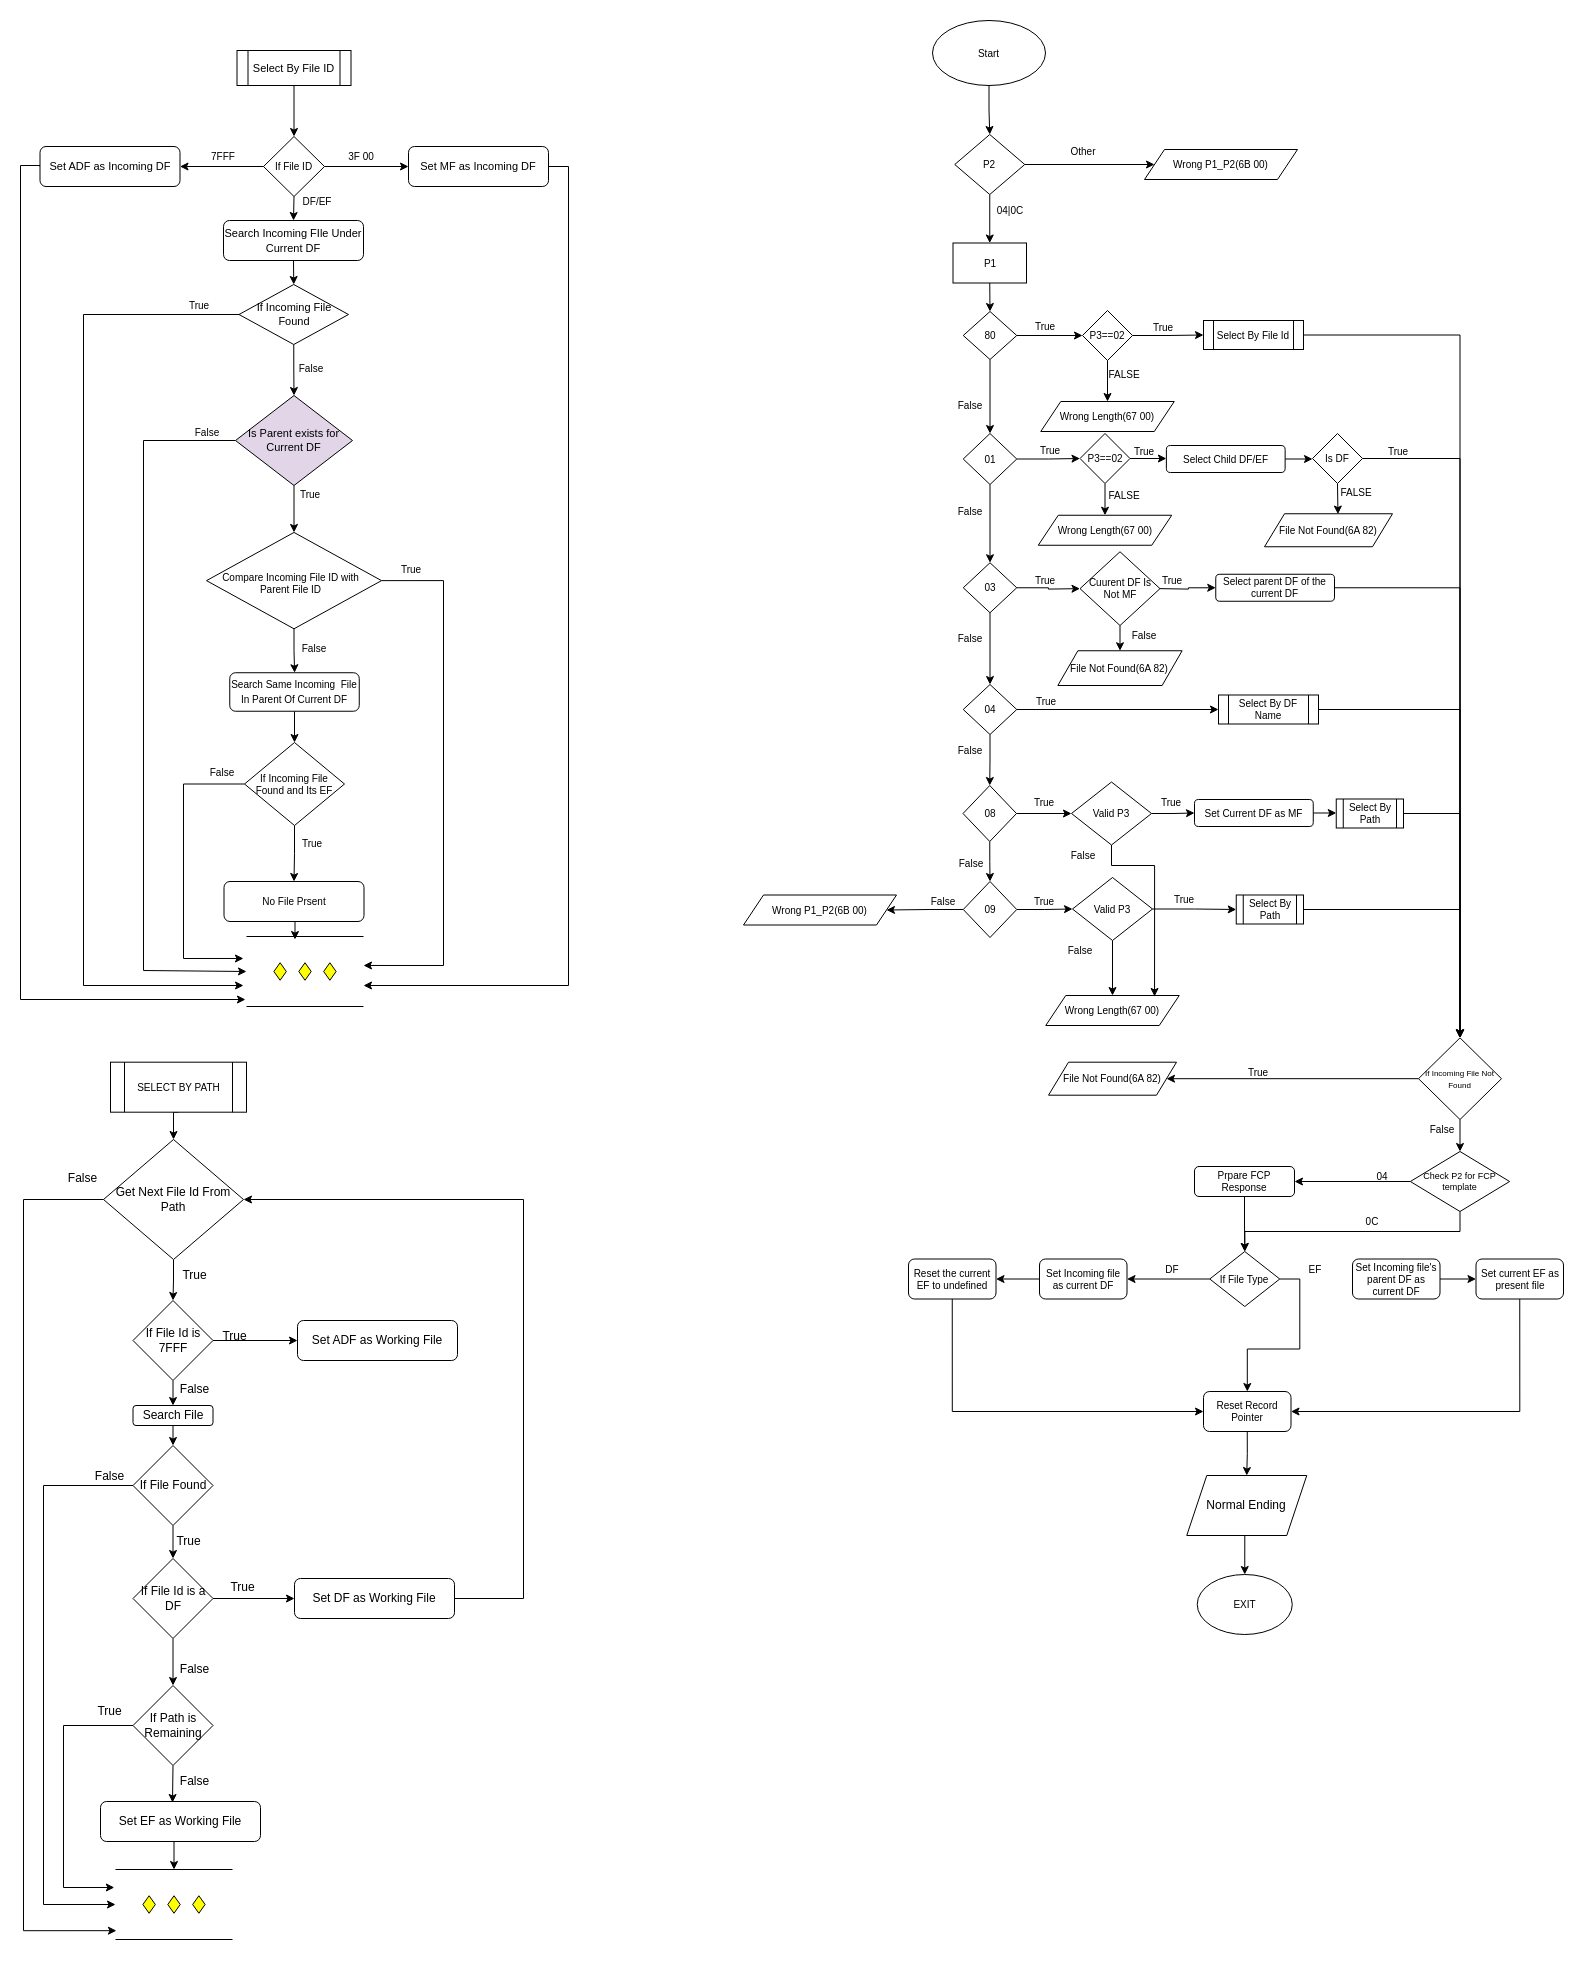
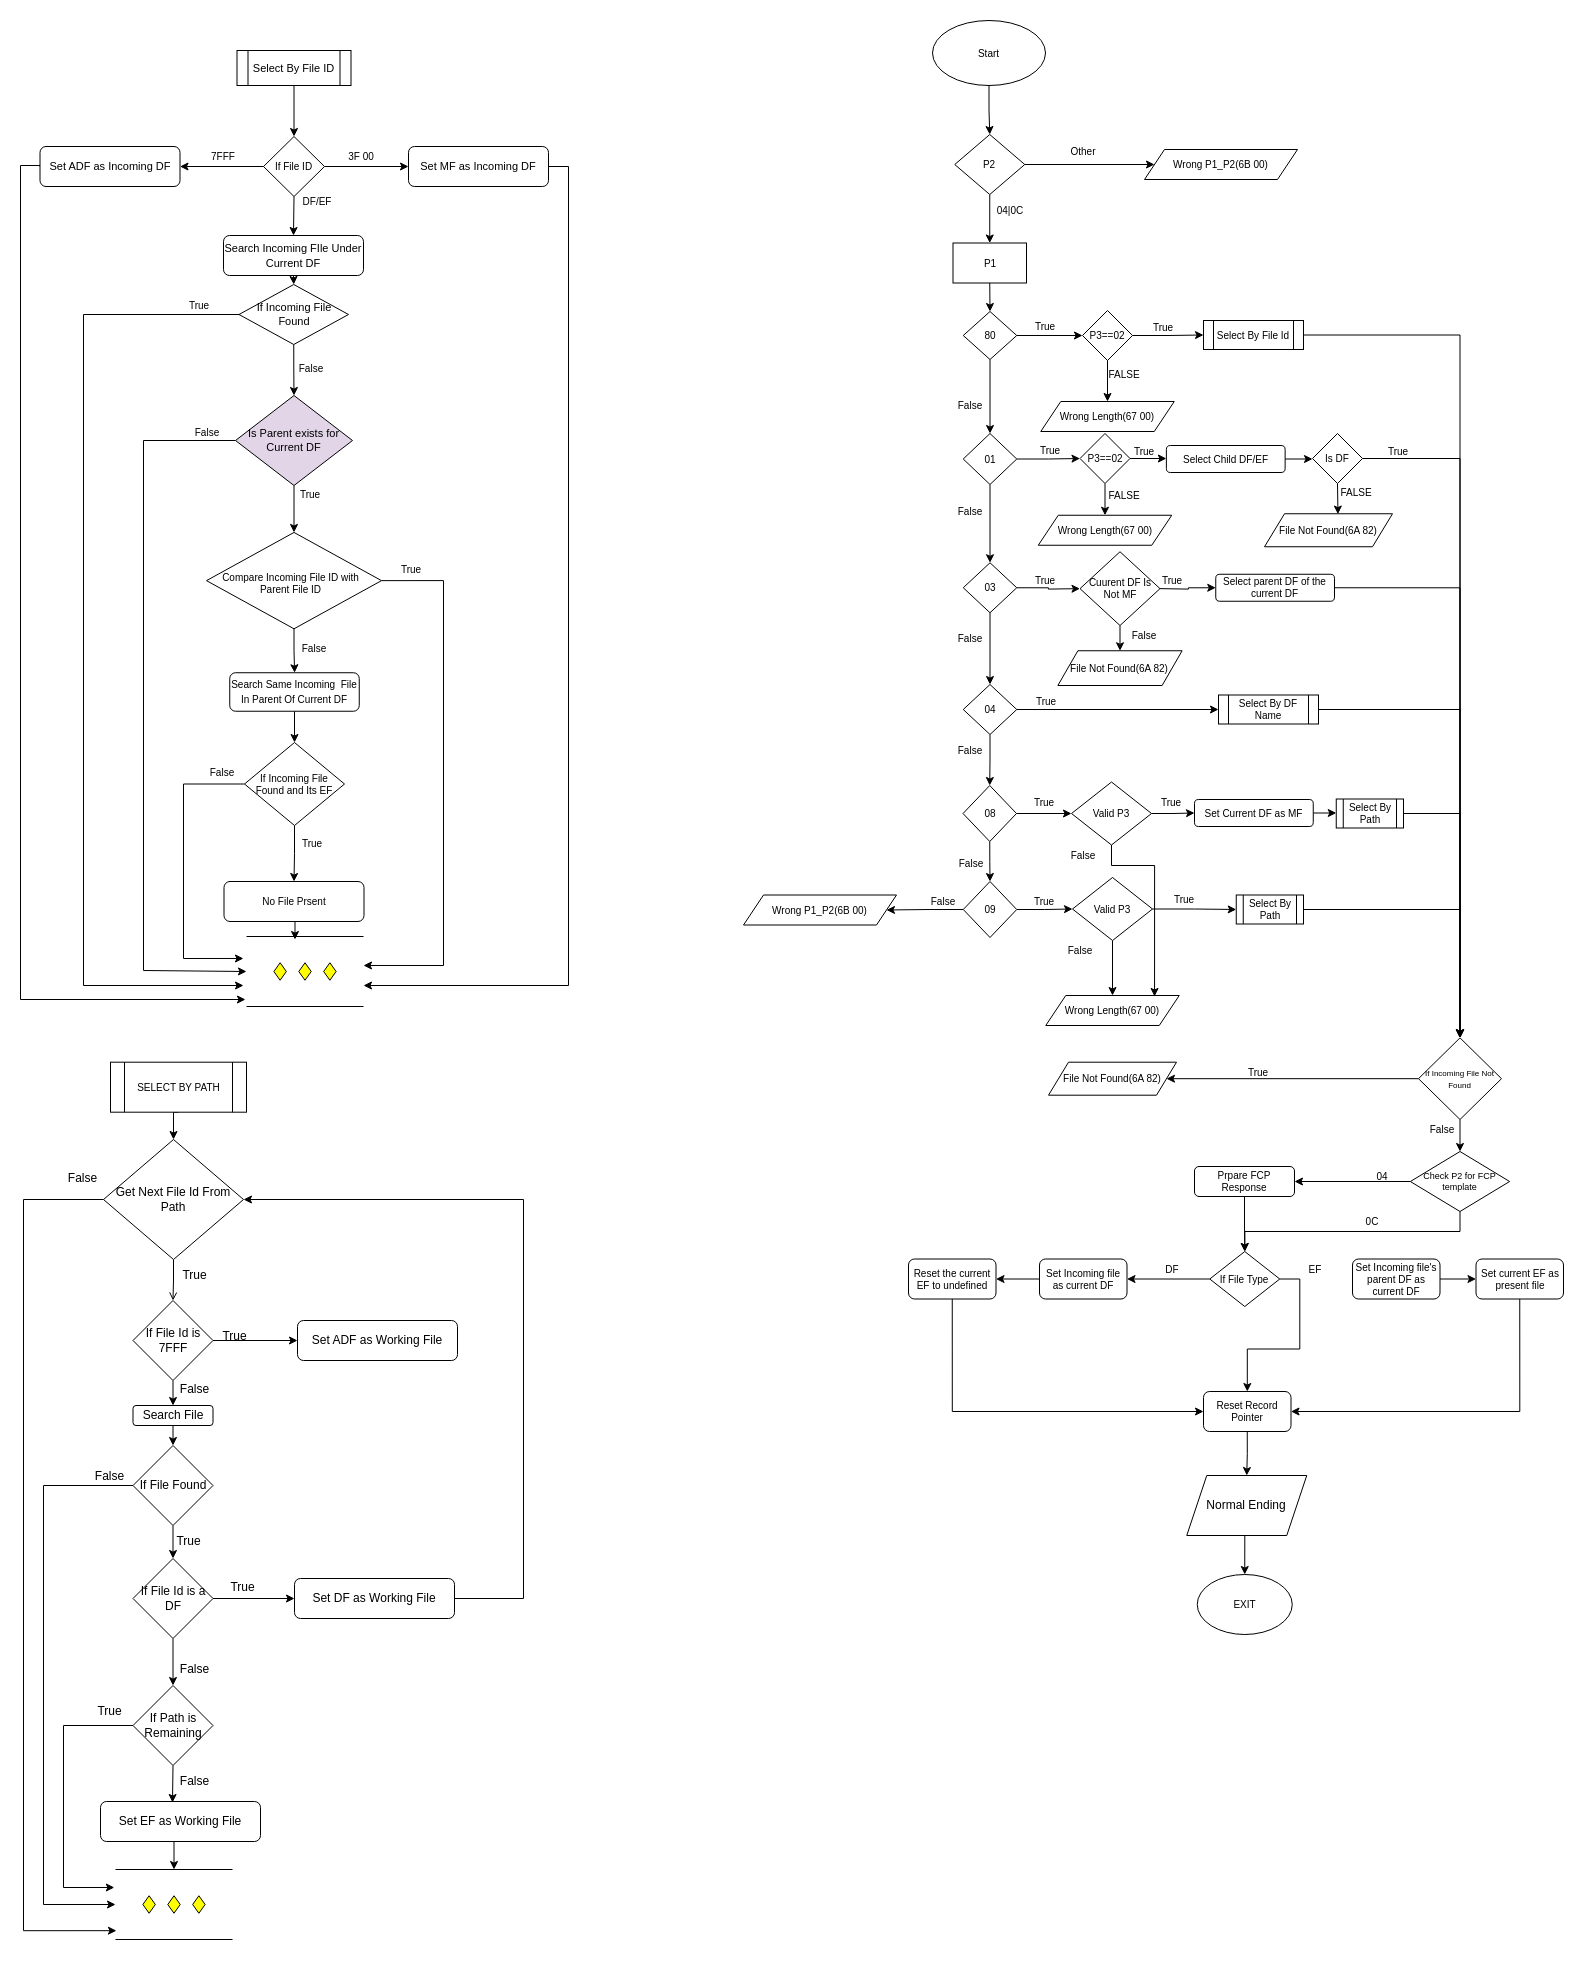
(294, 241) -> (294, 256)
(173, 1292) -> (173, 1294)
